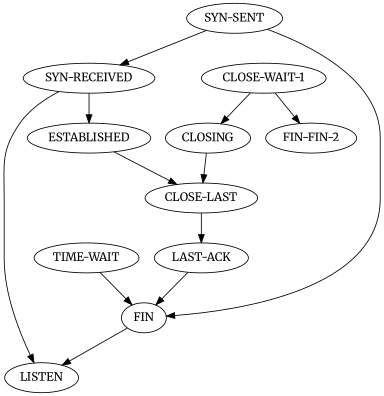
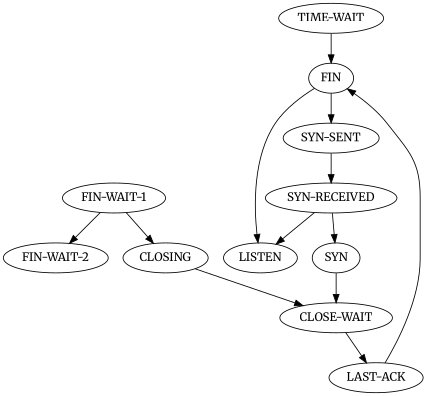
(264, 78) -> (114, 198)
(89, 138) -> (336, 258)
(311, 138) -> (56, 258)
(201, 198) -> (336, 318)
(377, 214) -> (331, 104)
